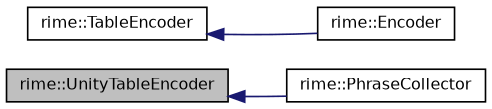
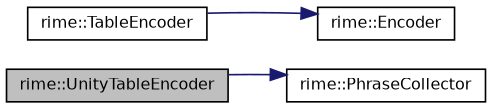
(271, 35) -> (254, 13)
(266, 96) -> (249, 75)
